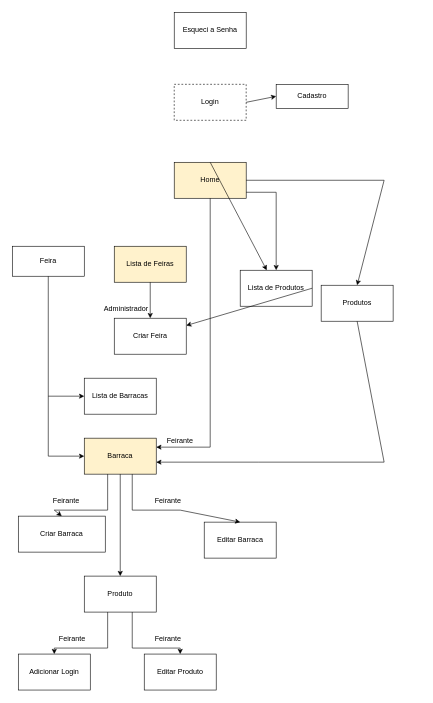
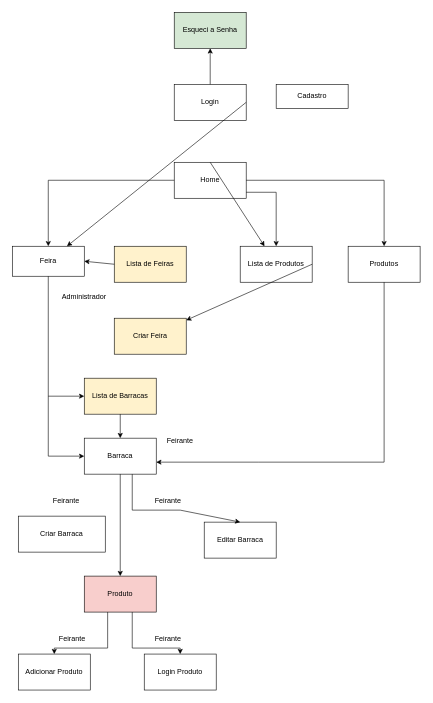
(210, 30) -> (210, 30)
none -> (210, 83)
(259, 100) -> (158, 173)
(210, 102) -> (210, 102)
none -> (151, 180)
(210, 180) -> (210, 180)
none -> (99, 263)
(276, 288) -> (276, 264)
(357, 303) -> (384, 264)
(126, 309) -> (84, 297)
(210, 310) -> none
(150, 312) -> none
(150, 336) -> (150, 336)
(120, 396) -> (120, 396)
none -> (120, 432)
(120, 456) -> (120, 456)
(108, 493) -> none
(120, 594) -> (120, 594)
(54, 672) -> (54, 672)
(180, 672) -> (180, 672)
